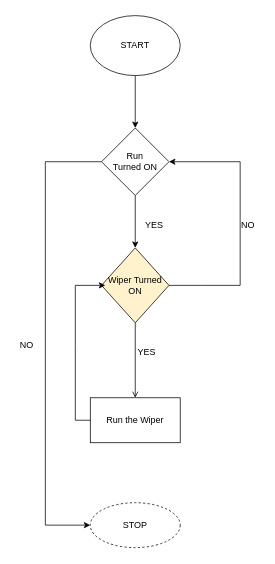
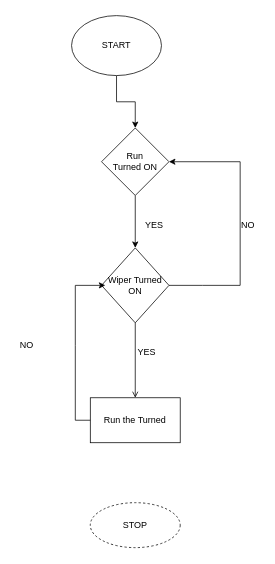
(135, 45) -> (117, 45)
(135, 285) -> (135, 285)
(45, 316) -> none
(135, 420) -> (135, 420)
